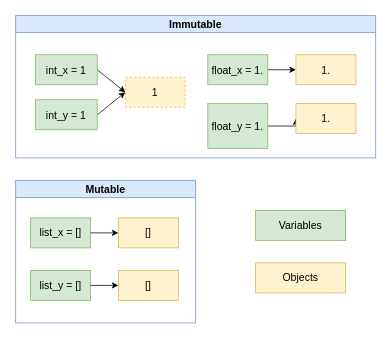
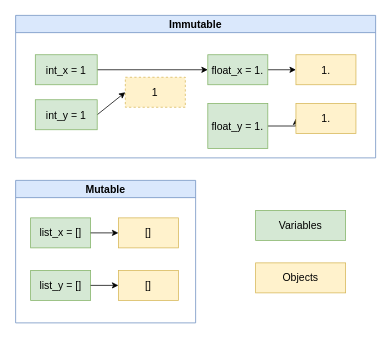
(109, 79) -> (149, 70)
